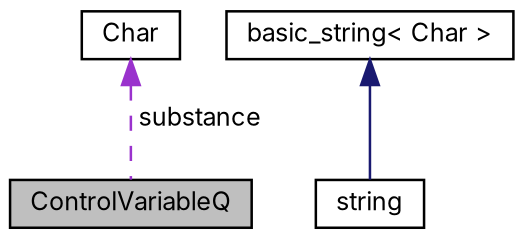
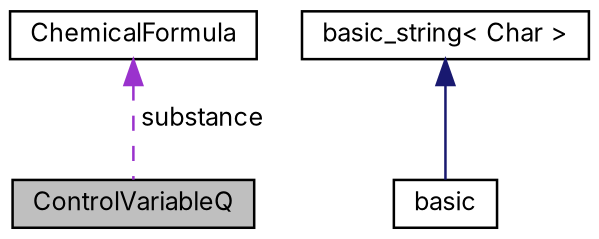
(131, 35) -> (133, 35)
(370, 204) -> (445, 204)
